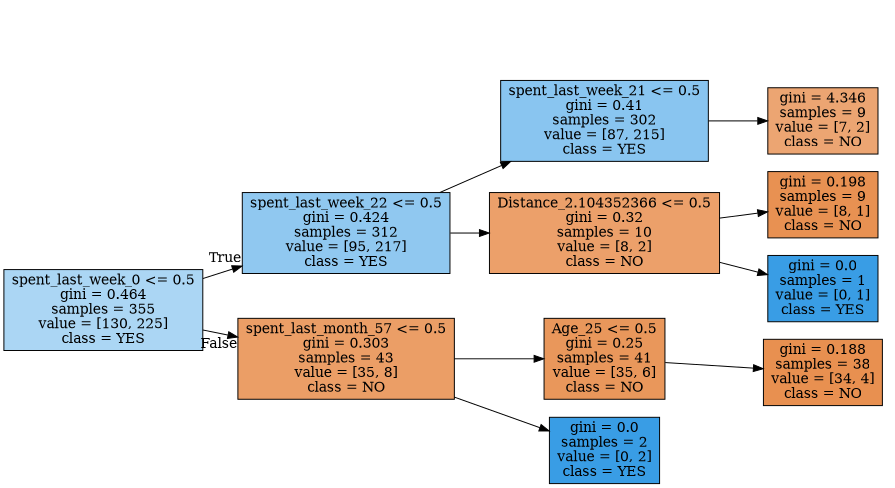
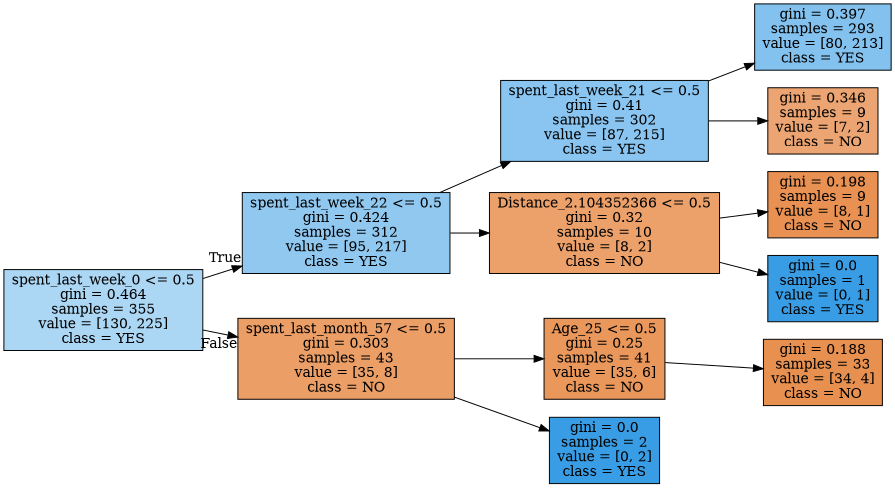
none -> (823, 37)
(823, 121) -> (823, 121)
(823, 372) -> (823, 372)
